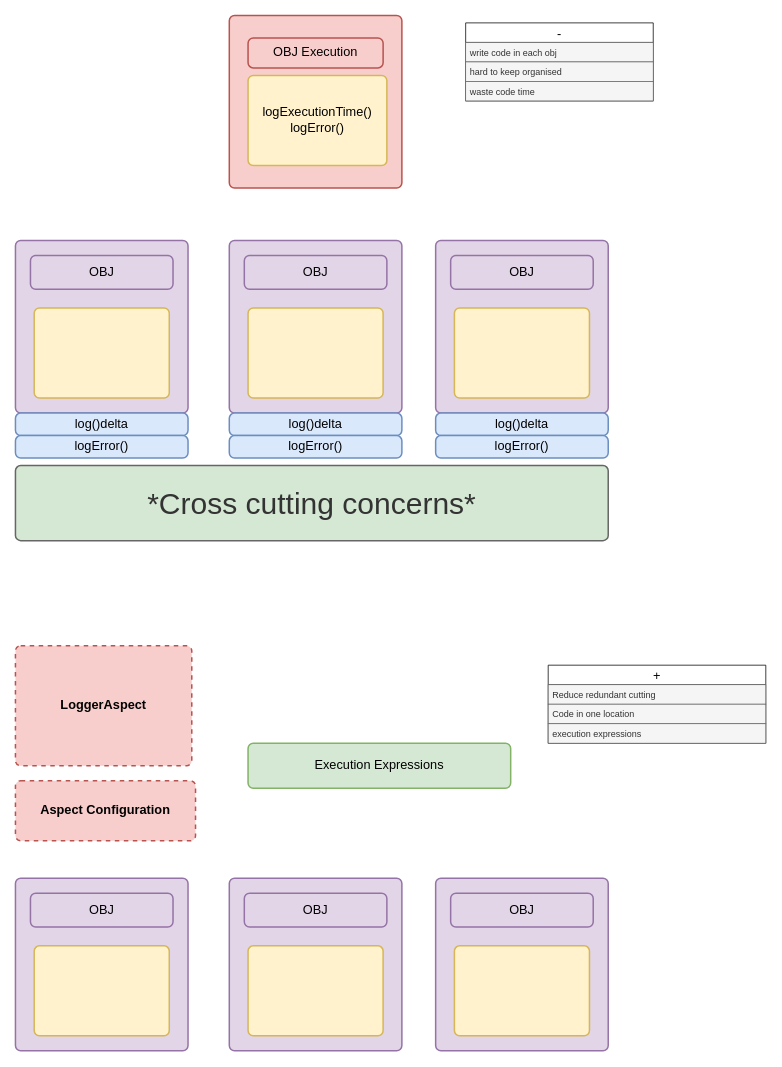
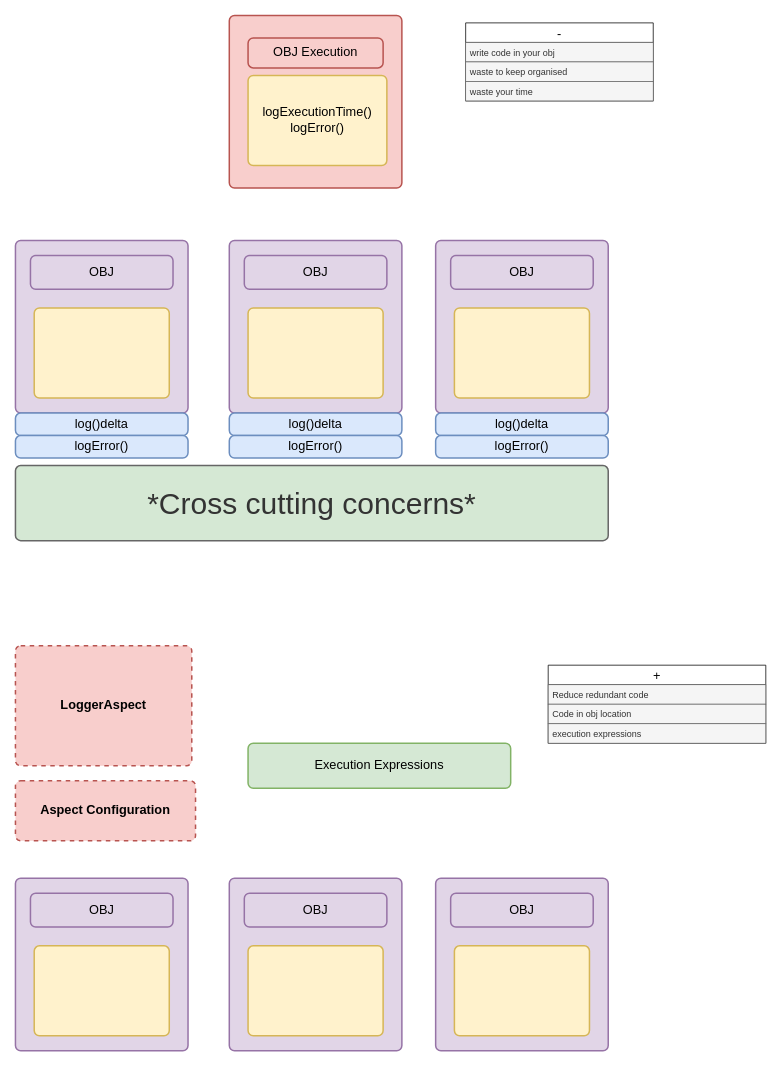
(518, 53) -> (518, 53)
(520, 72) -> (523, 72)
(504, 92) -> (504, 92)
(609, 695) -> (603, 695)
(595, 714) -> (595, 714)
